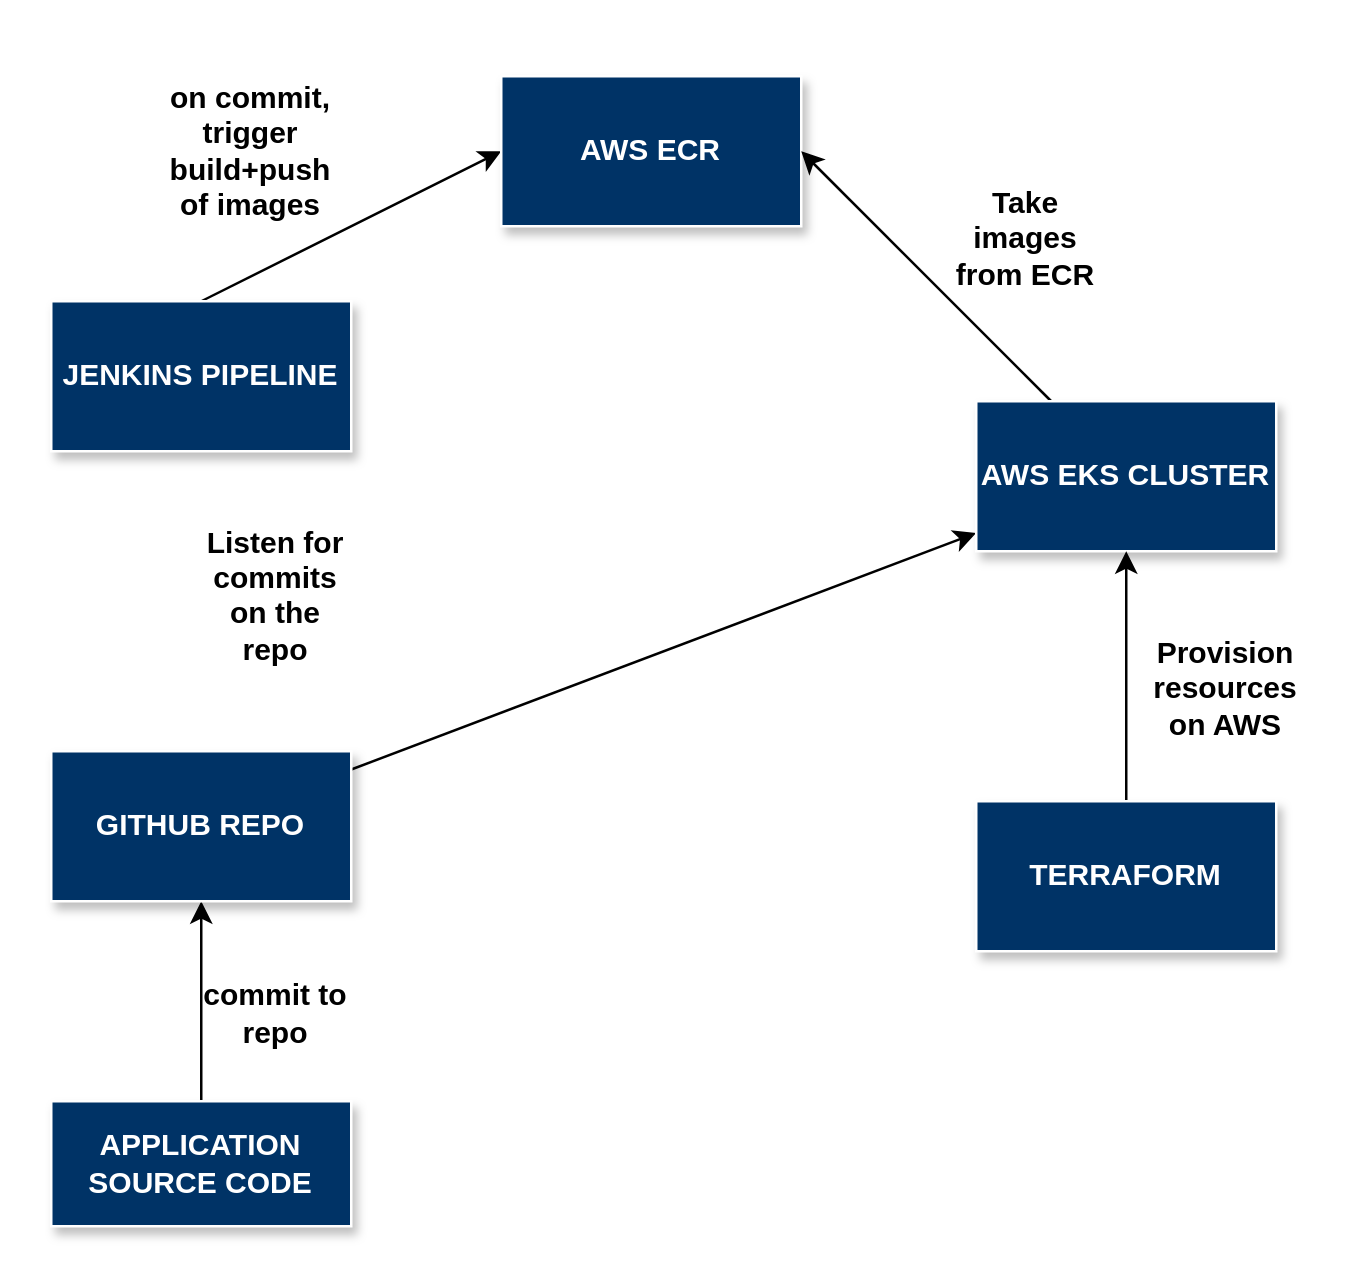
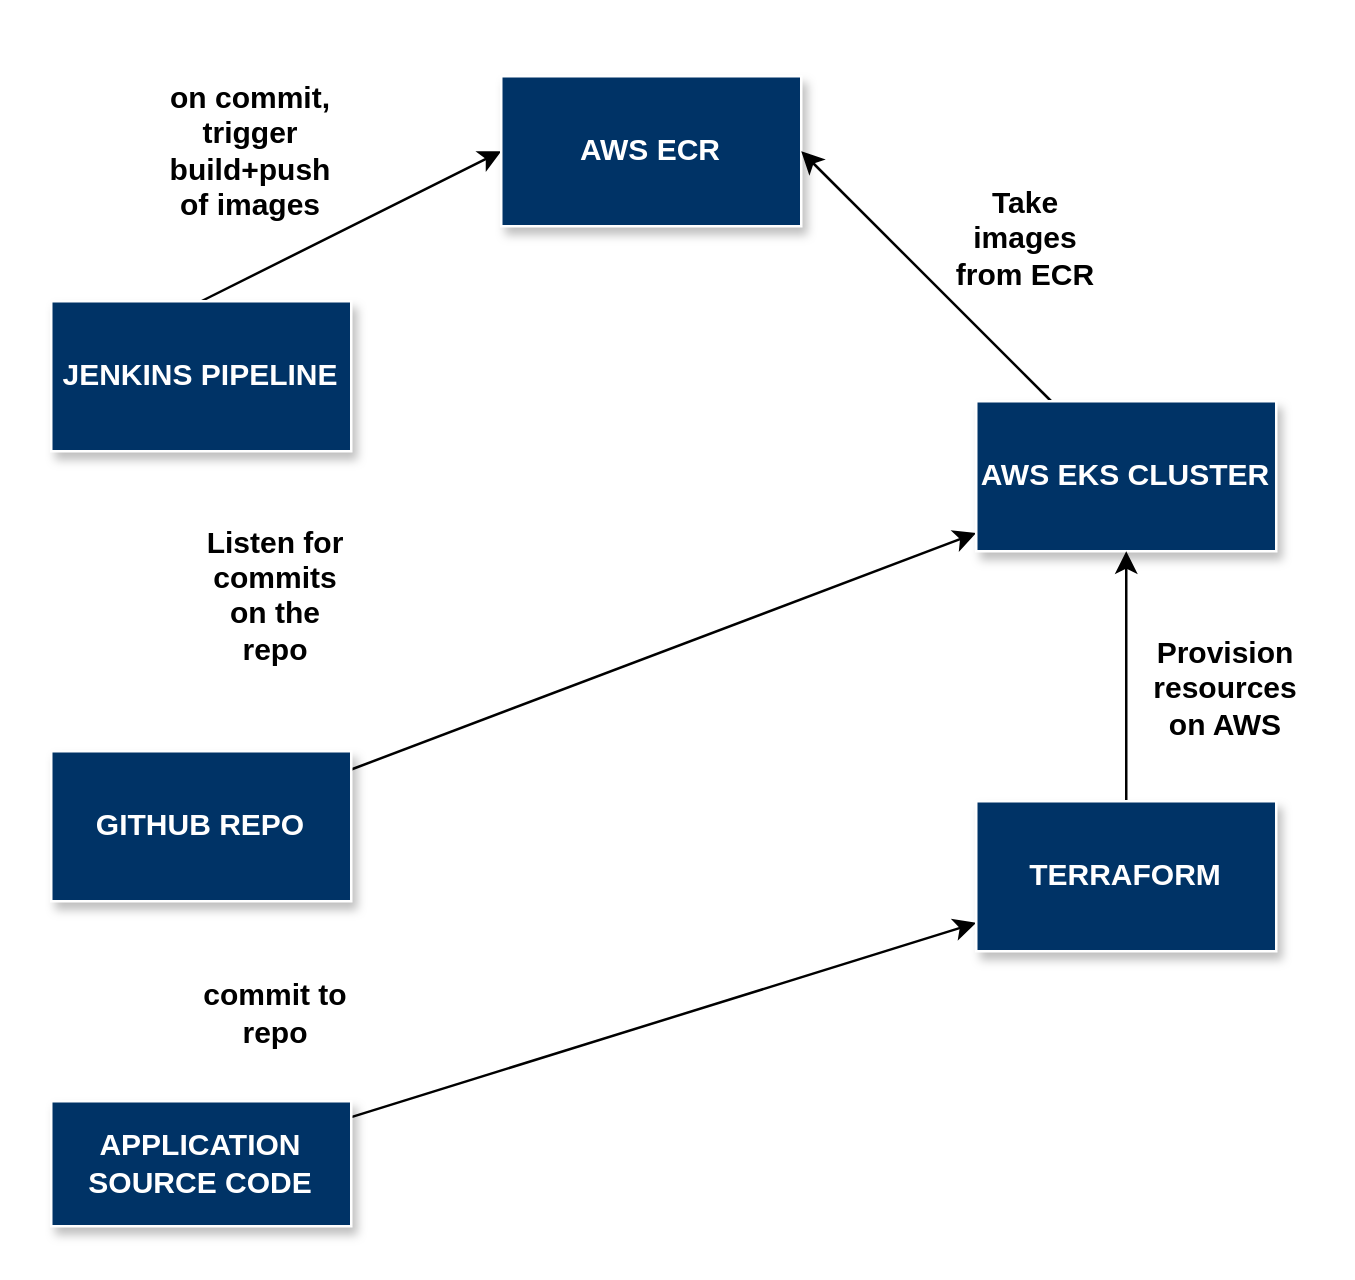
(201, 1009) -> (656, 1022)
